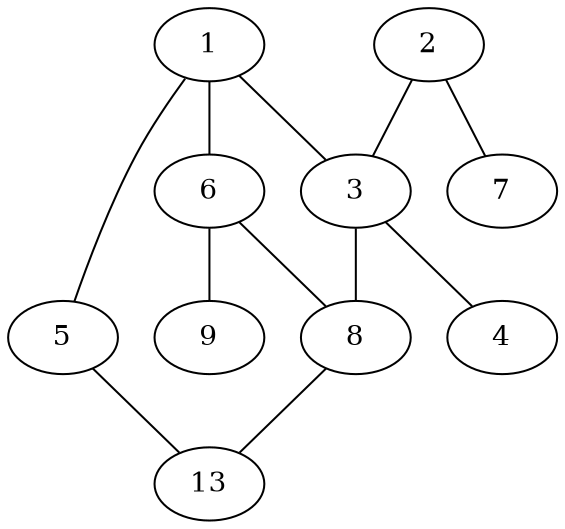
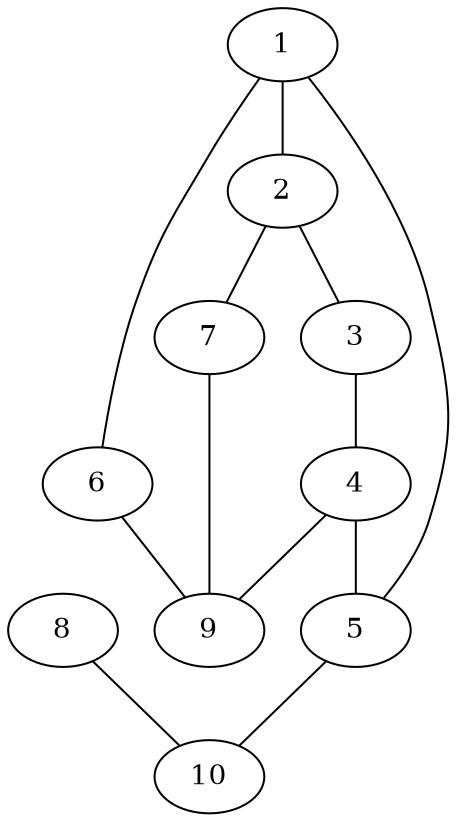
(282, 118) -> (283, 118)
(282, 264) -> none
(356, 265) -> none
(209, 484) -> (209, 777)
none -> (209, 484)
none -> (283, 557)
none -> (356, 557)
